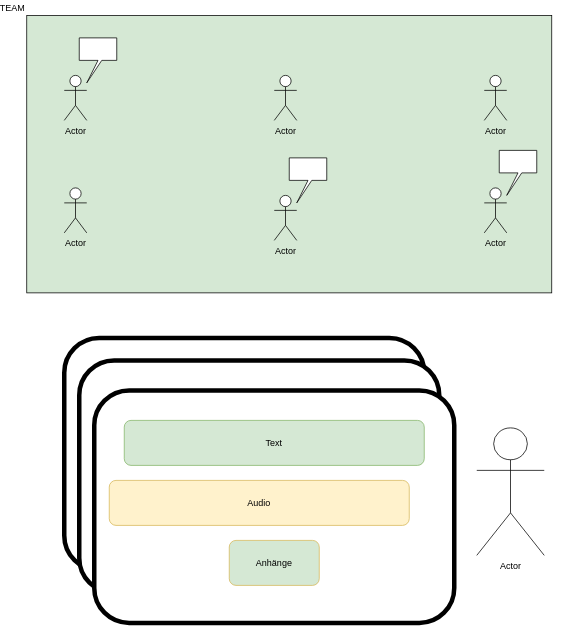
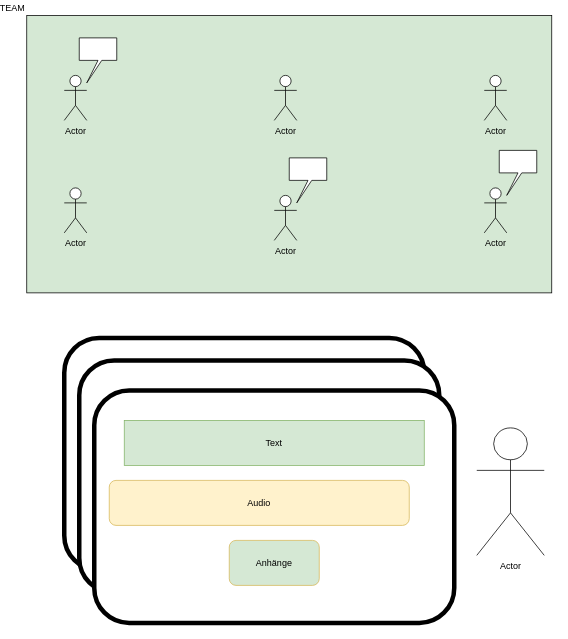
(274, 443) -> (274, 443)
